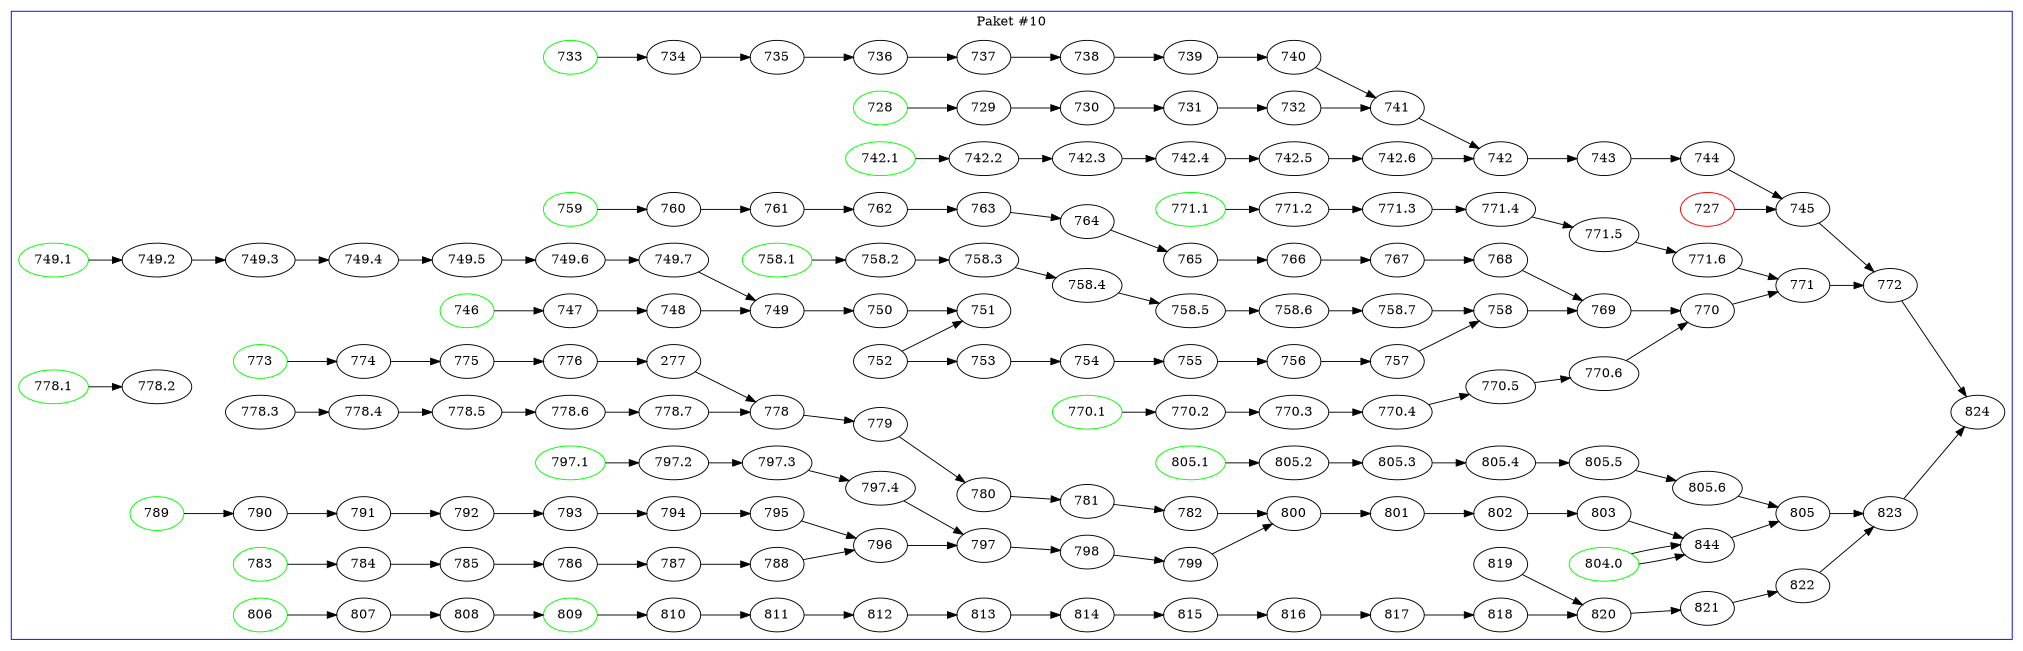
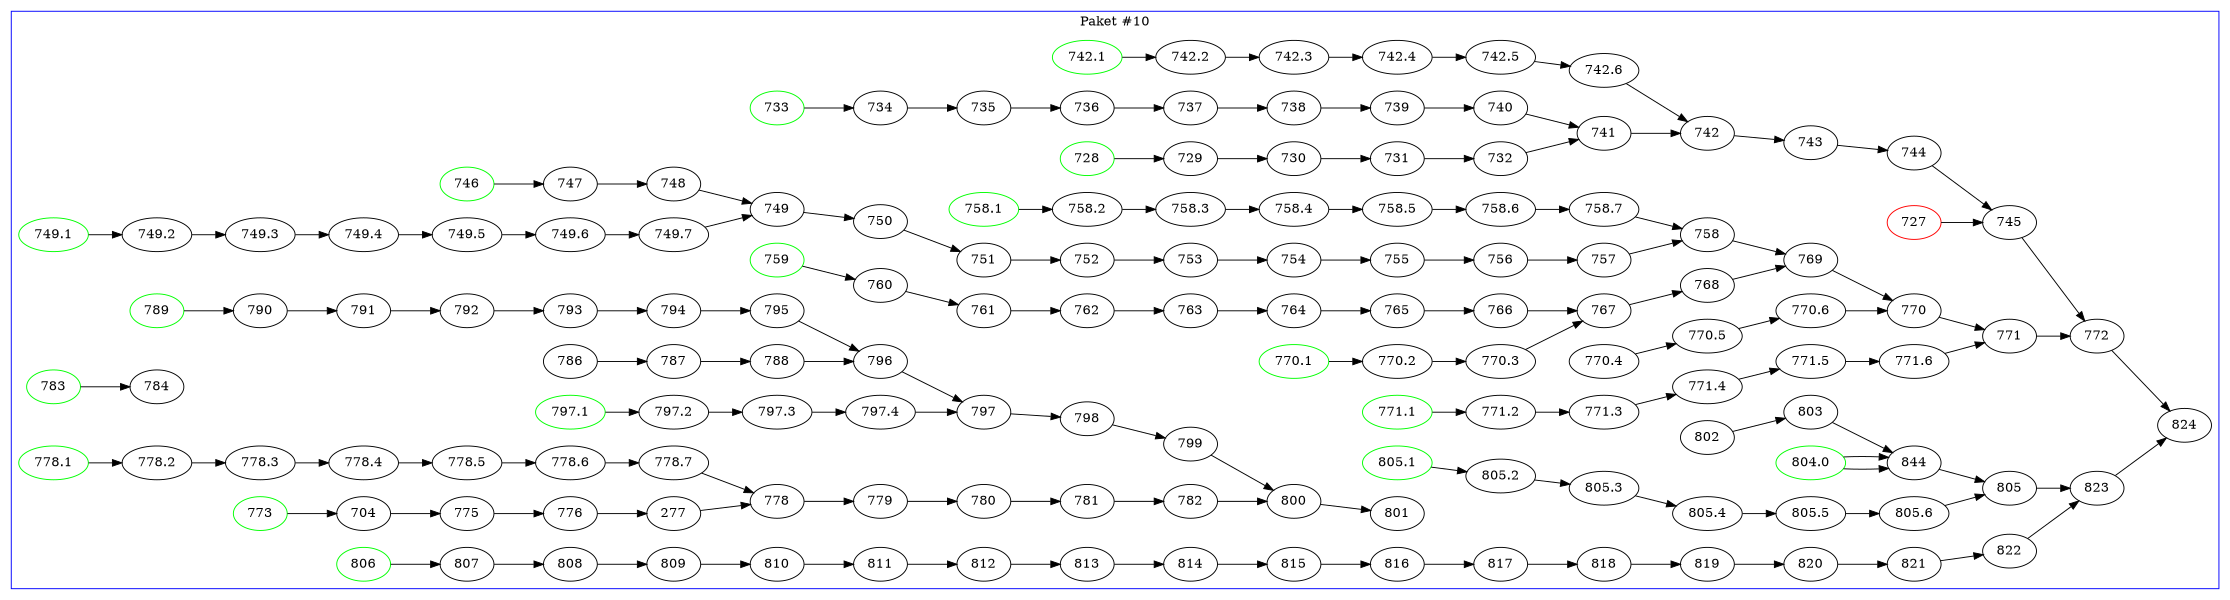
(928, 338) -> (1031, 260)
(364, 361) -> (364, 514)
(1341, 412) -> (1550, 337)
none -> (204, 463)
(1444, 514) -> none
(467, 564) -> none
(570, 615) -> (674, 564)
(1548, 615) -> (1651, 564)
